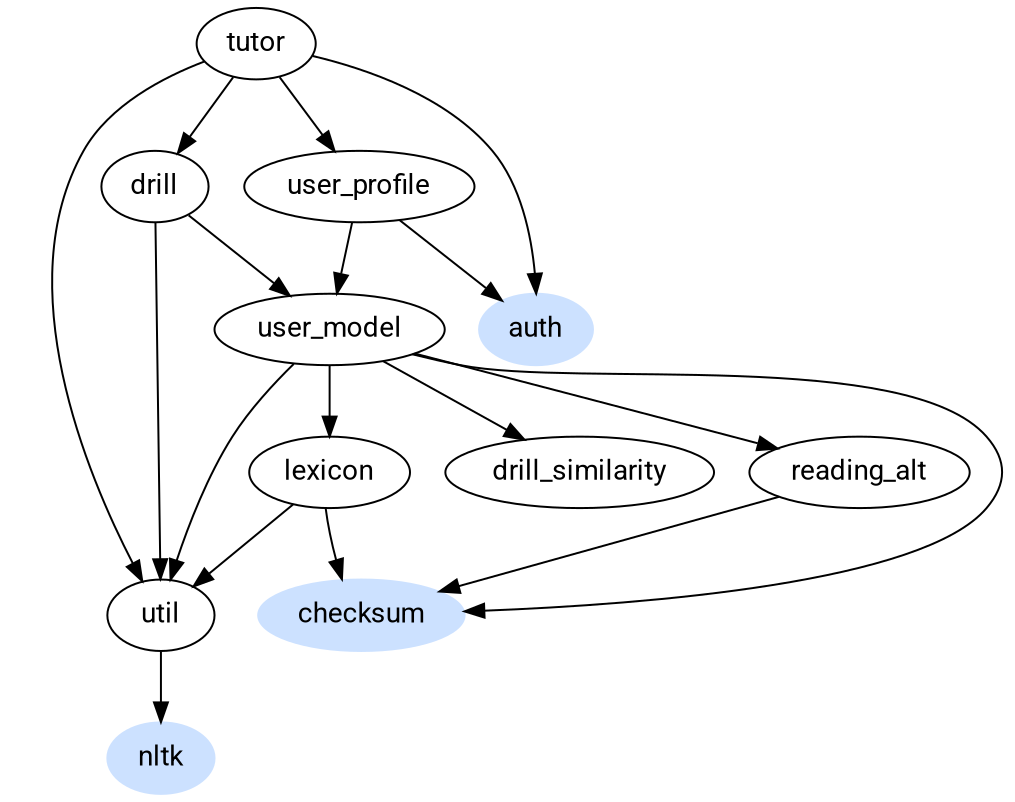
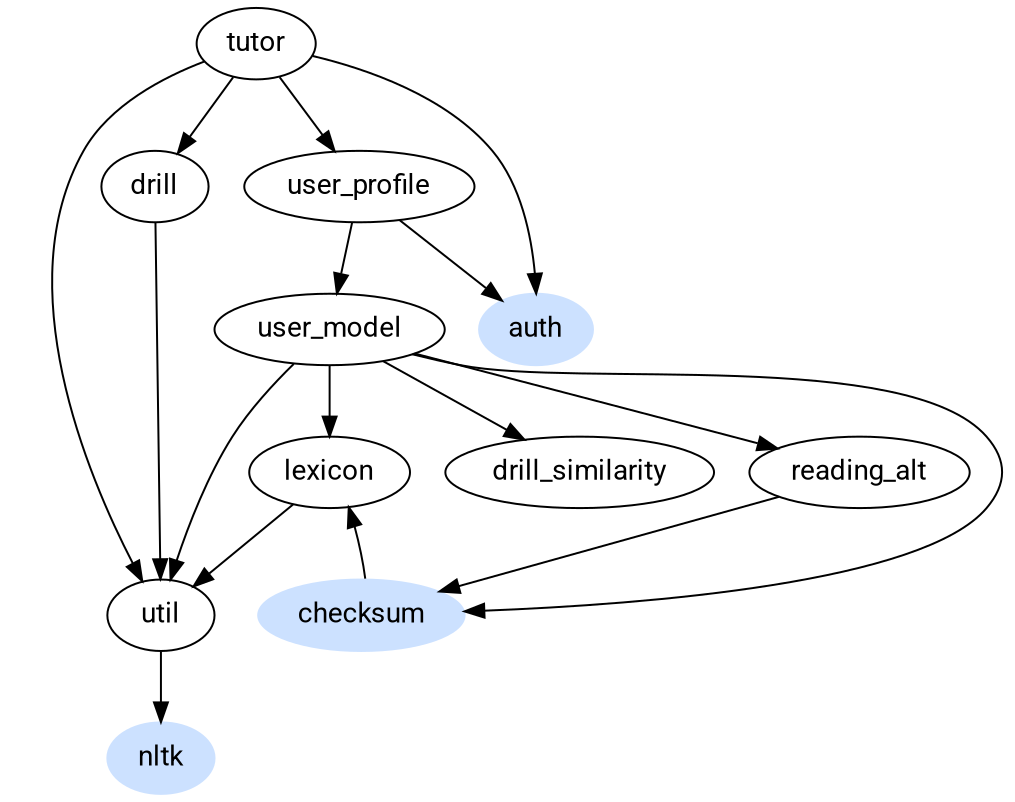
(231, 249) -> none
(330, 535) -> (361, 552)
